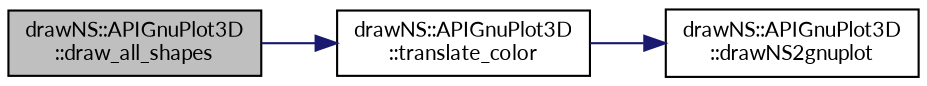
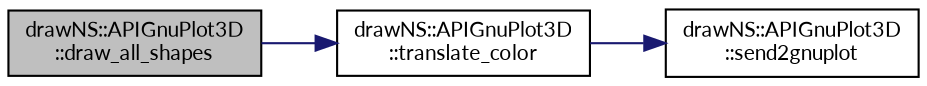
(792, 43) -> (792, 43)
